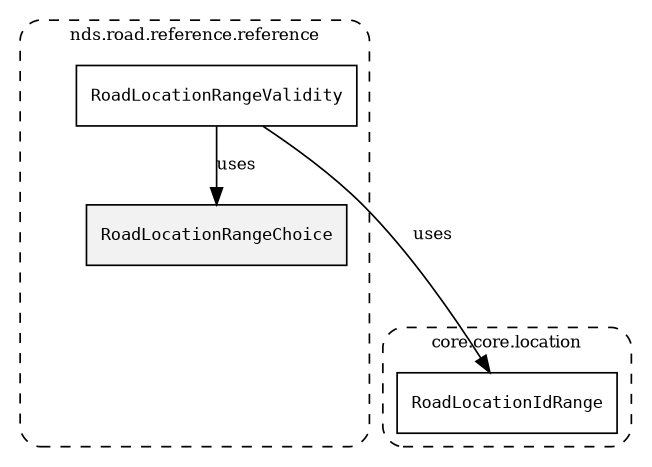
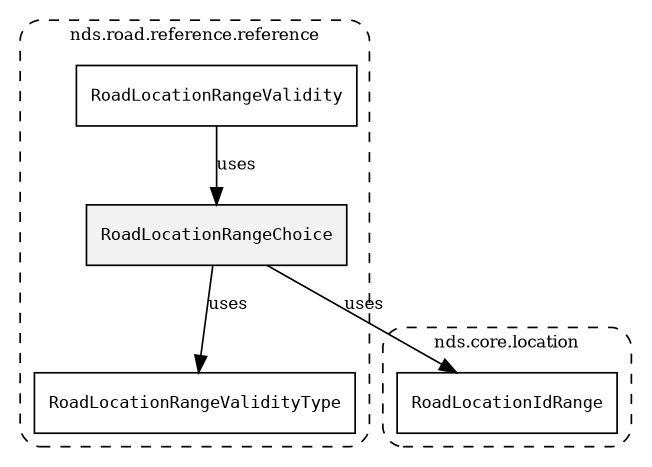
(385, 229) -> (354, 315)
(507, 343) -> (507, 343)
none -> (195, 403)
